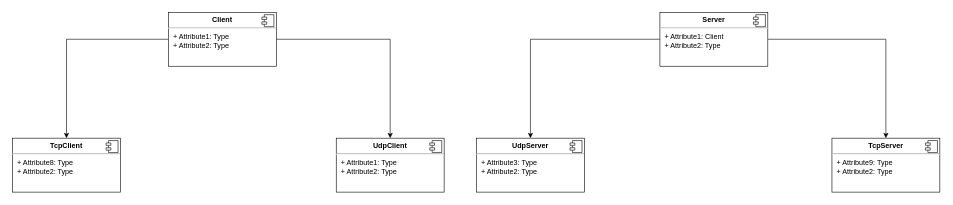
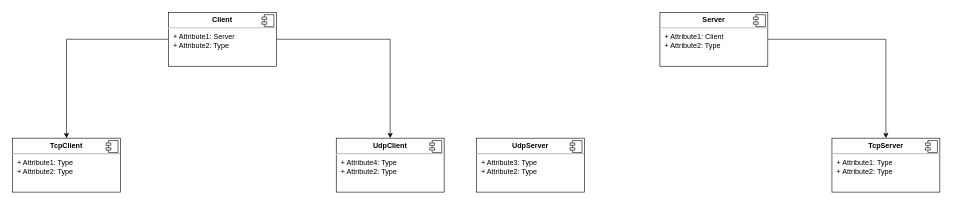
(201, 12) -> (205, 12)
(531, 86) -> none
(45, 138) -> (45, 138)
(369, 138) -> (369, 138)
(865, 138) -> (865, 138)
